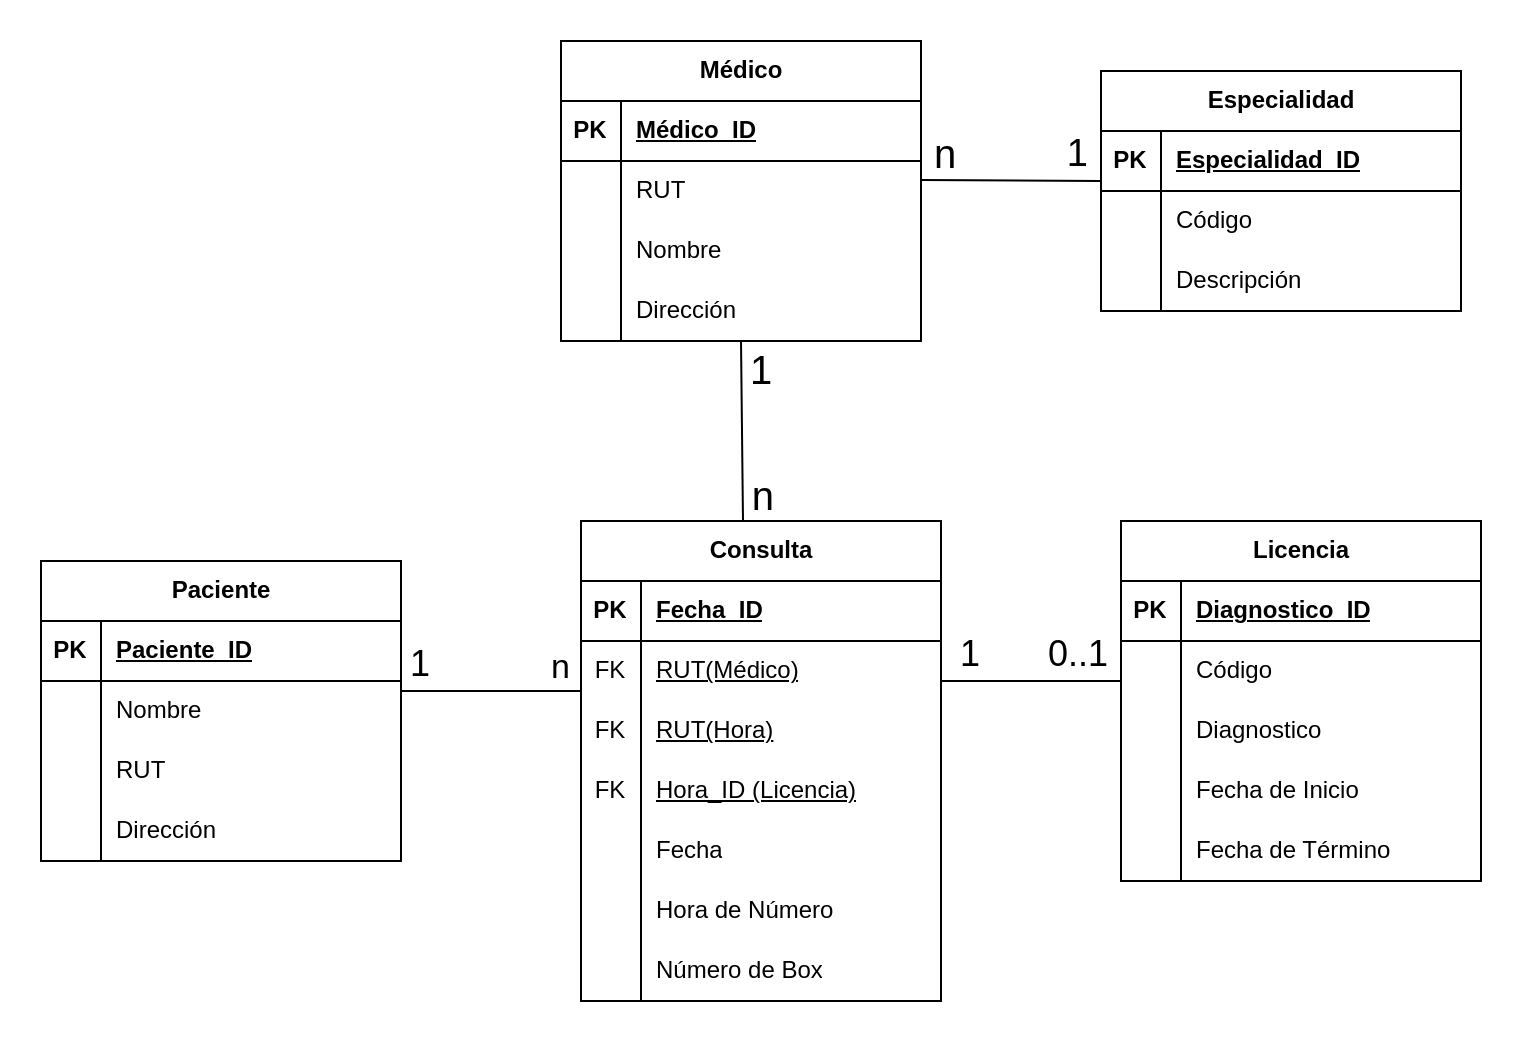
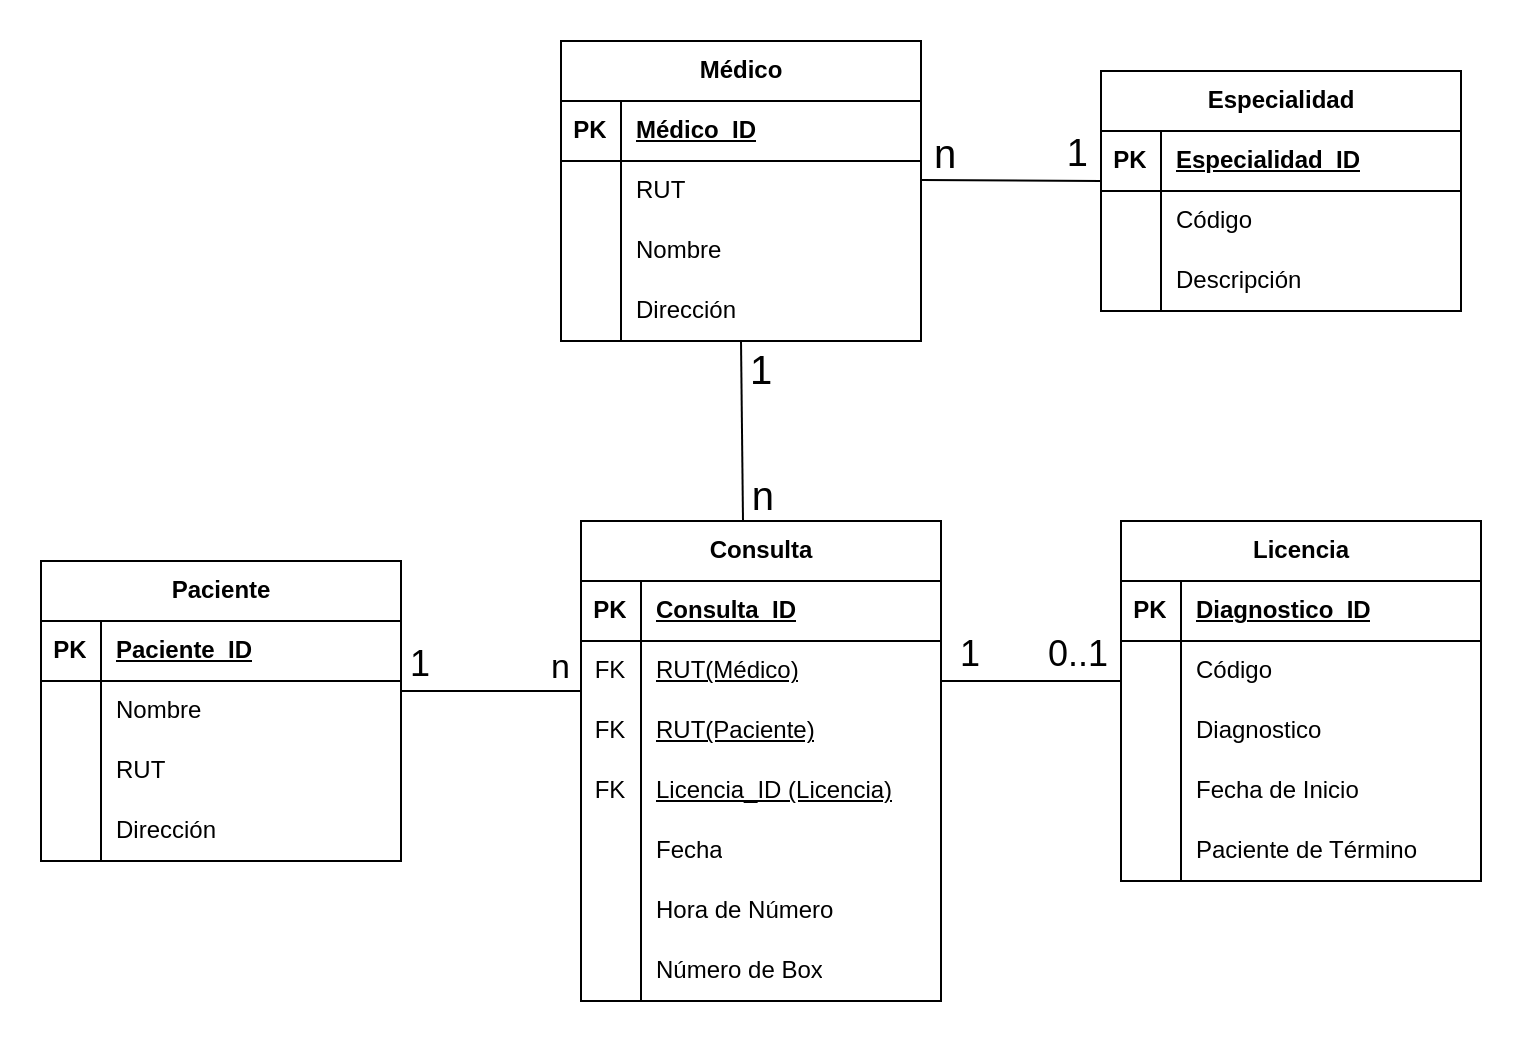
(711, 611) -> (728, 611)
(717, 731) -> (741, 731)
(769, 791) -> (789, 791)
(1295, 851) -> (1312, 851)
